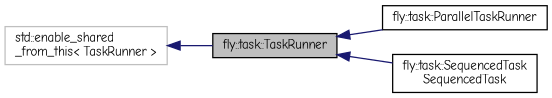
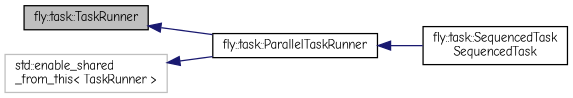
(197, 46) -> (196, 59)
(371, 60) -> (407, 46)
